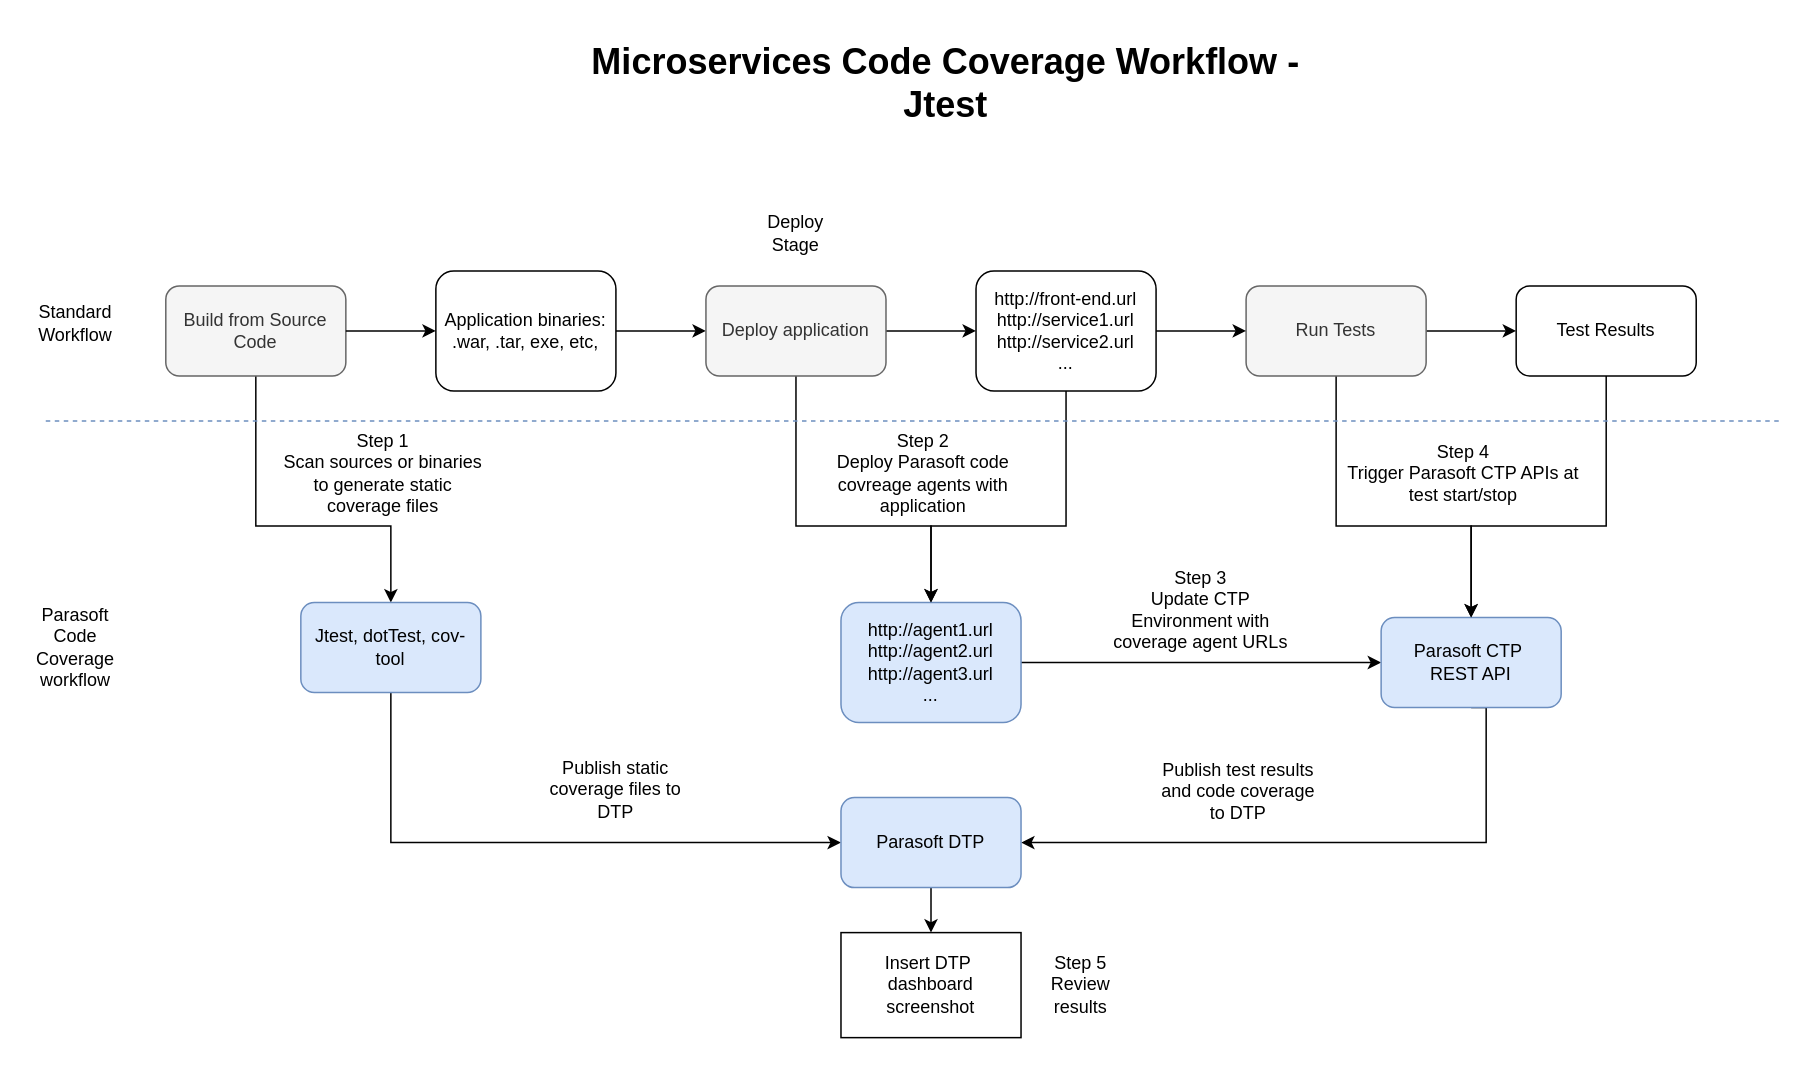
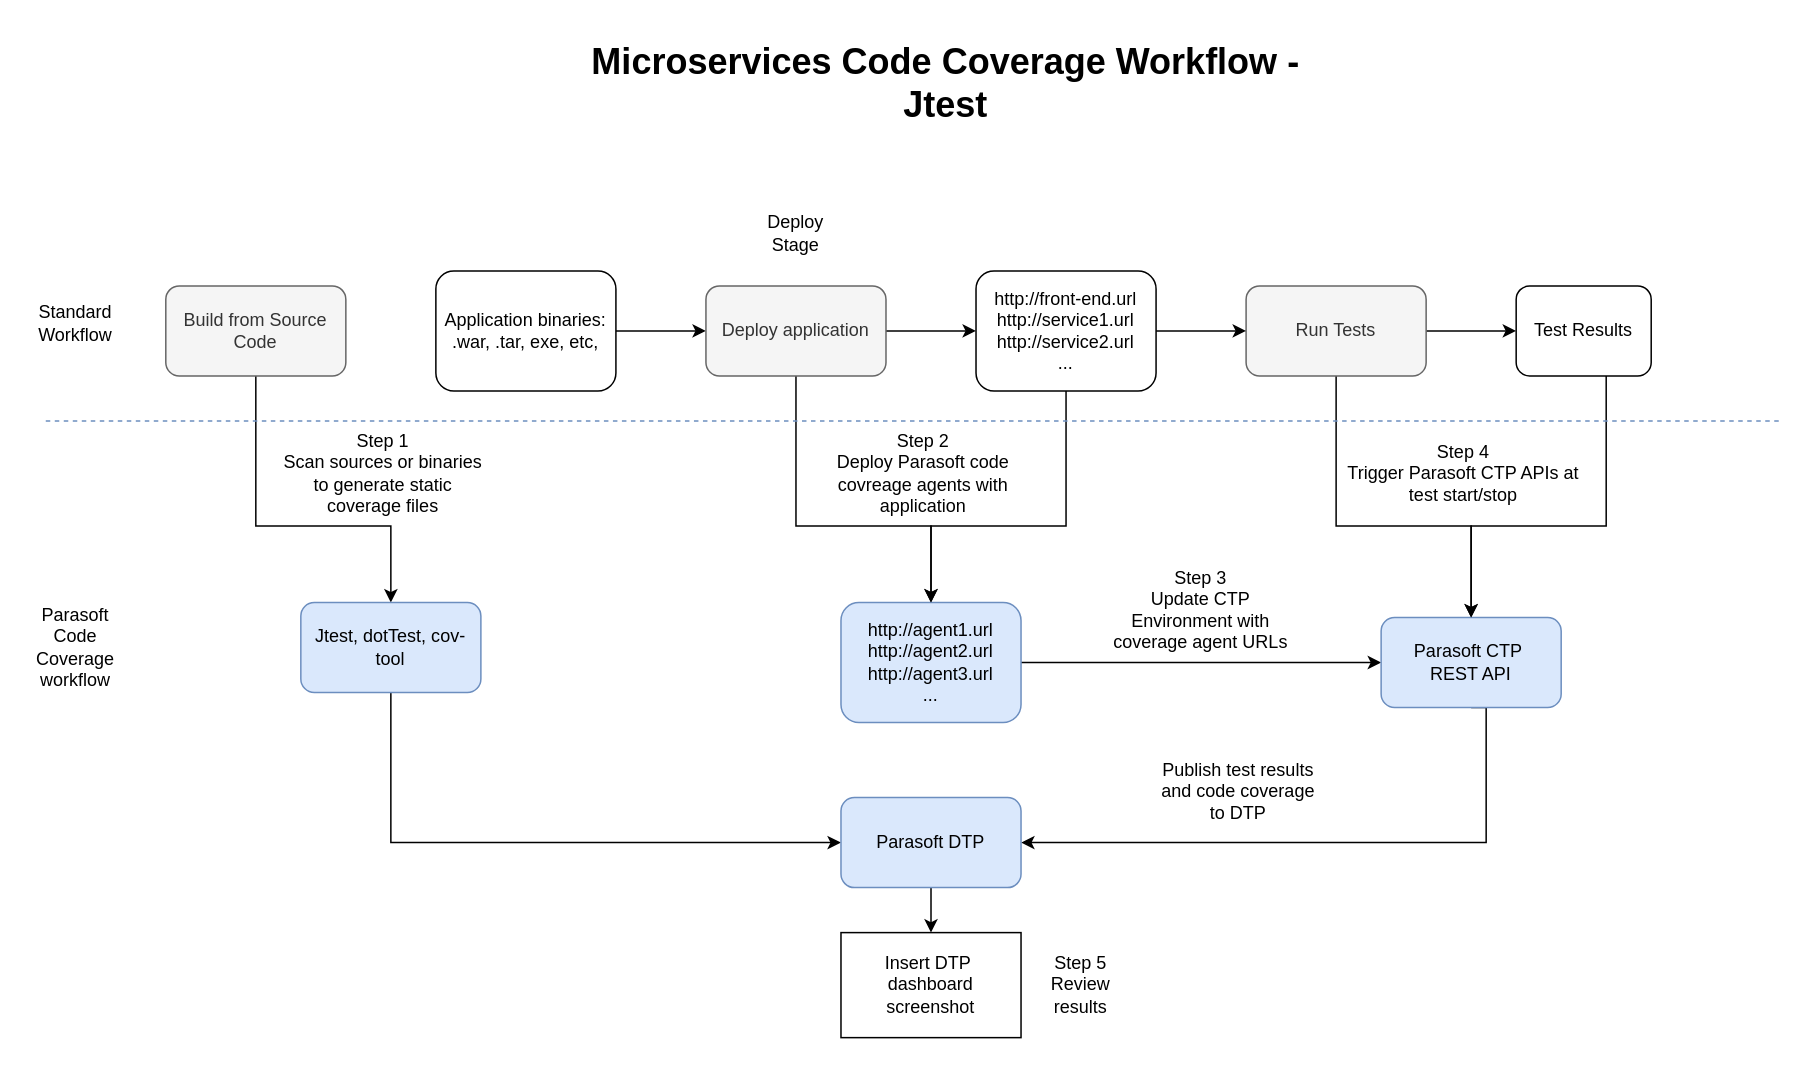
(386, 331) -> none
(1606, 331) -> (1583, 331)
(616, 790) -> none
